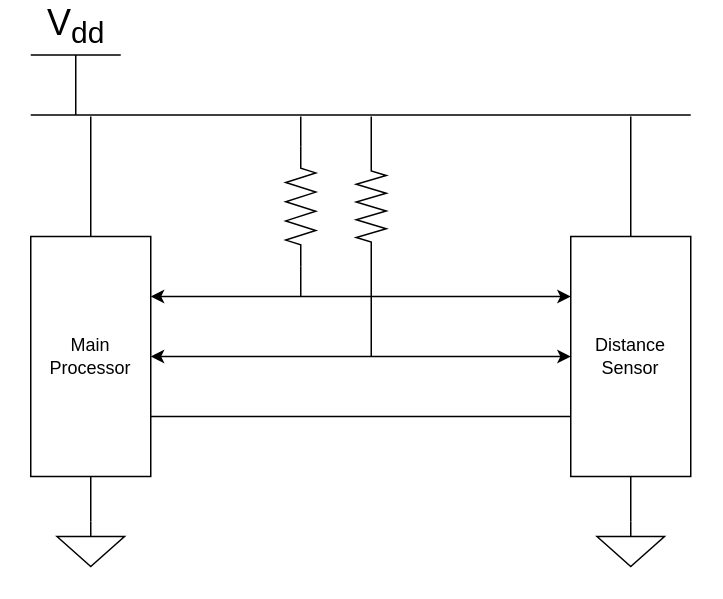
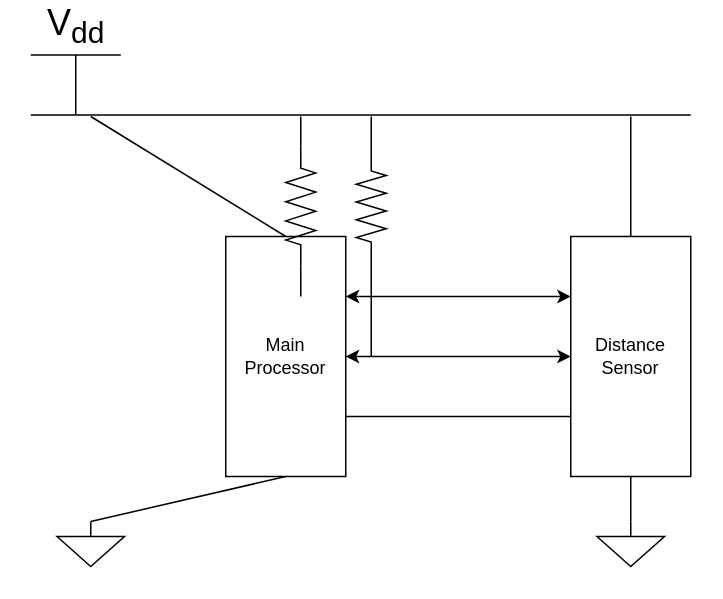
(91, 356) -> (286, 356)
